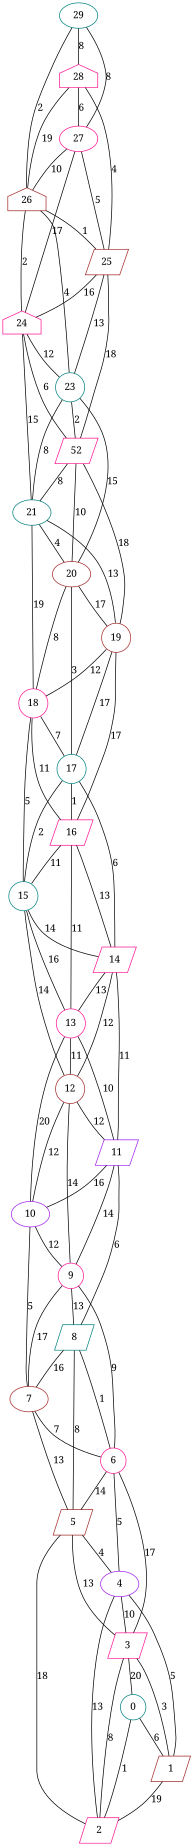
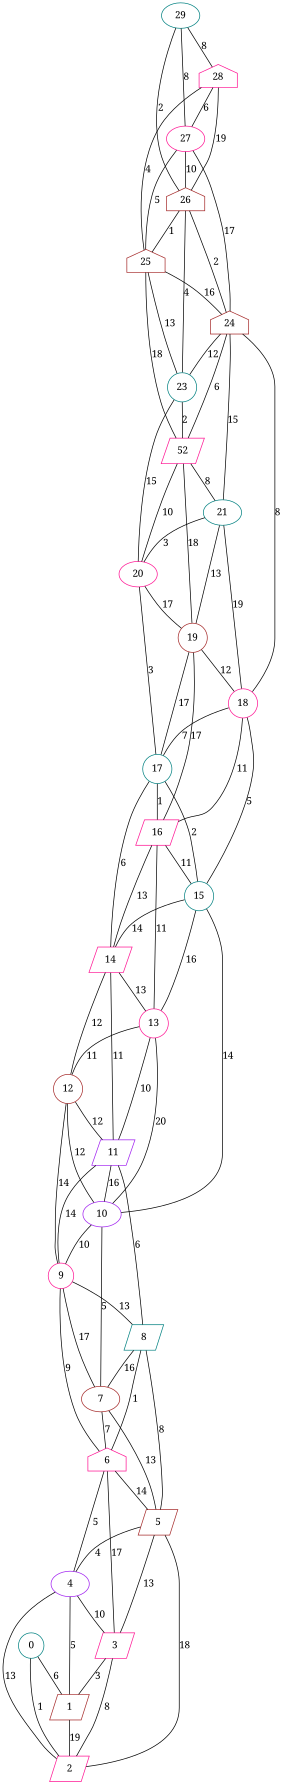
(107, 262) -> (146, 262)
(22, 324) -> (230, 324)
(40, 448) -> none
(57, 543) -> (166, 543)
(72, 574) -> (138, 574)
(49, 637) -> (275, 510)
(38, 995) -> (222, 1094)
(54, 1245) -> (84, 1245)
(113, 1461) -> (107, 1461)
(130, 1676) -> none
